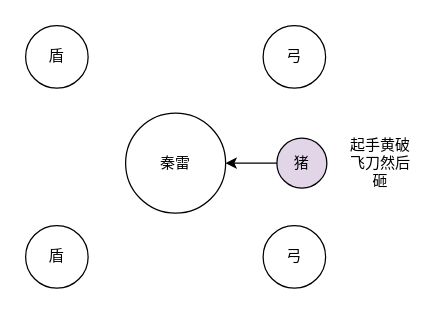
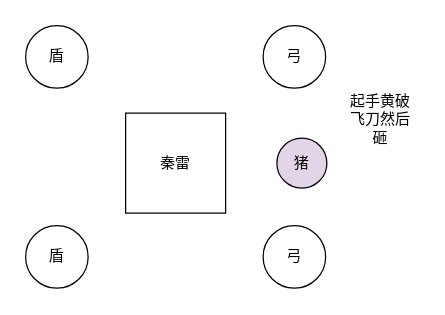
(176, 163) -> (176, 163)
(256, 163) -> none
(381, 163) -> (381, 119)
